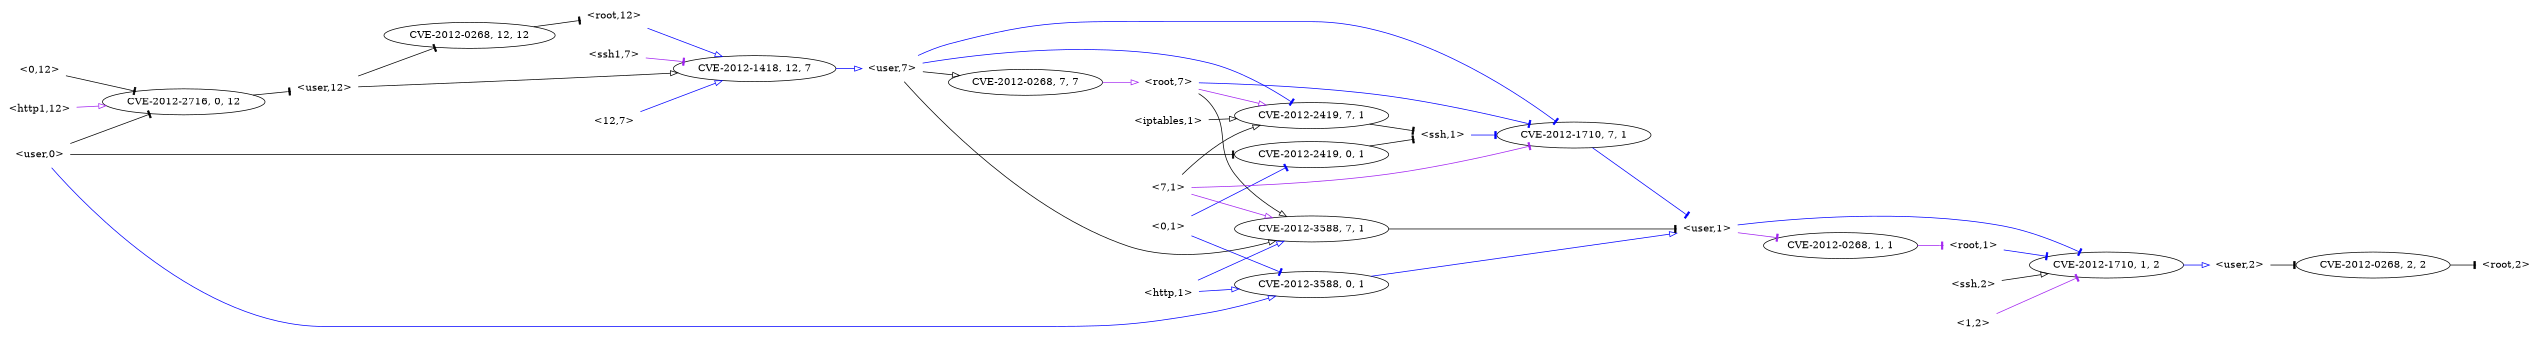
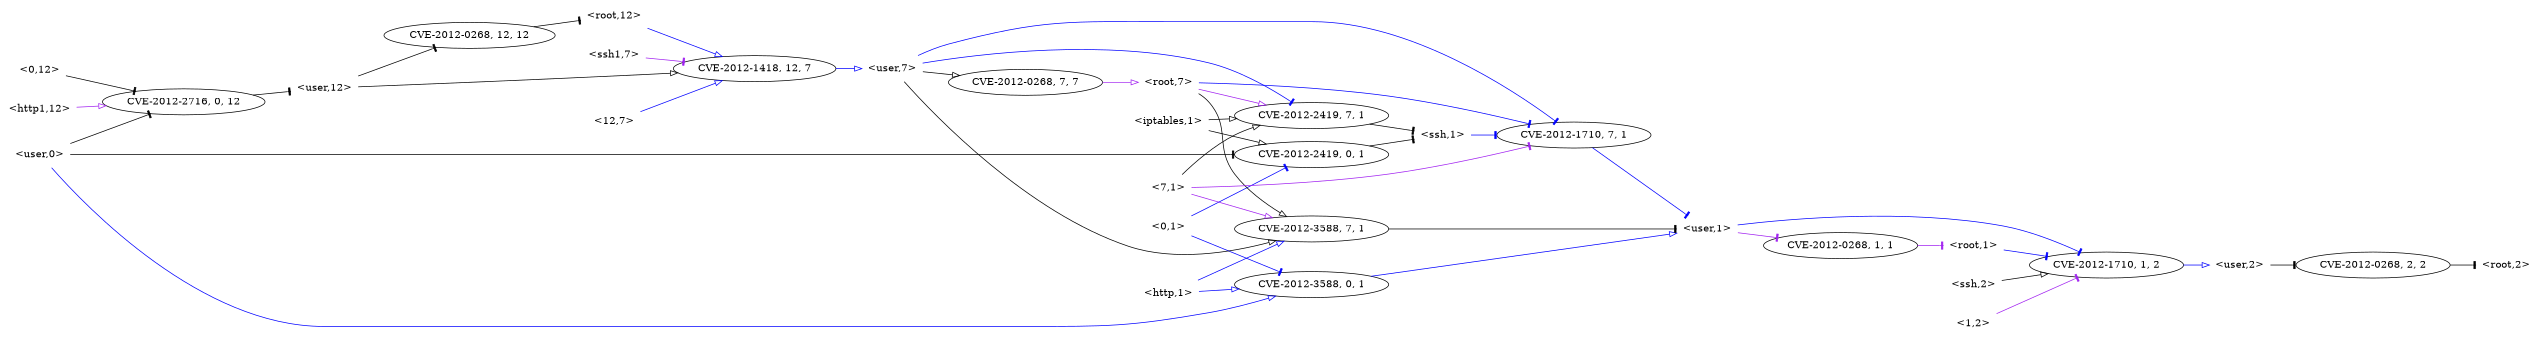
none -> (1240, 138)
